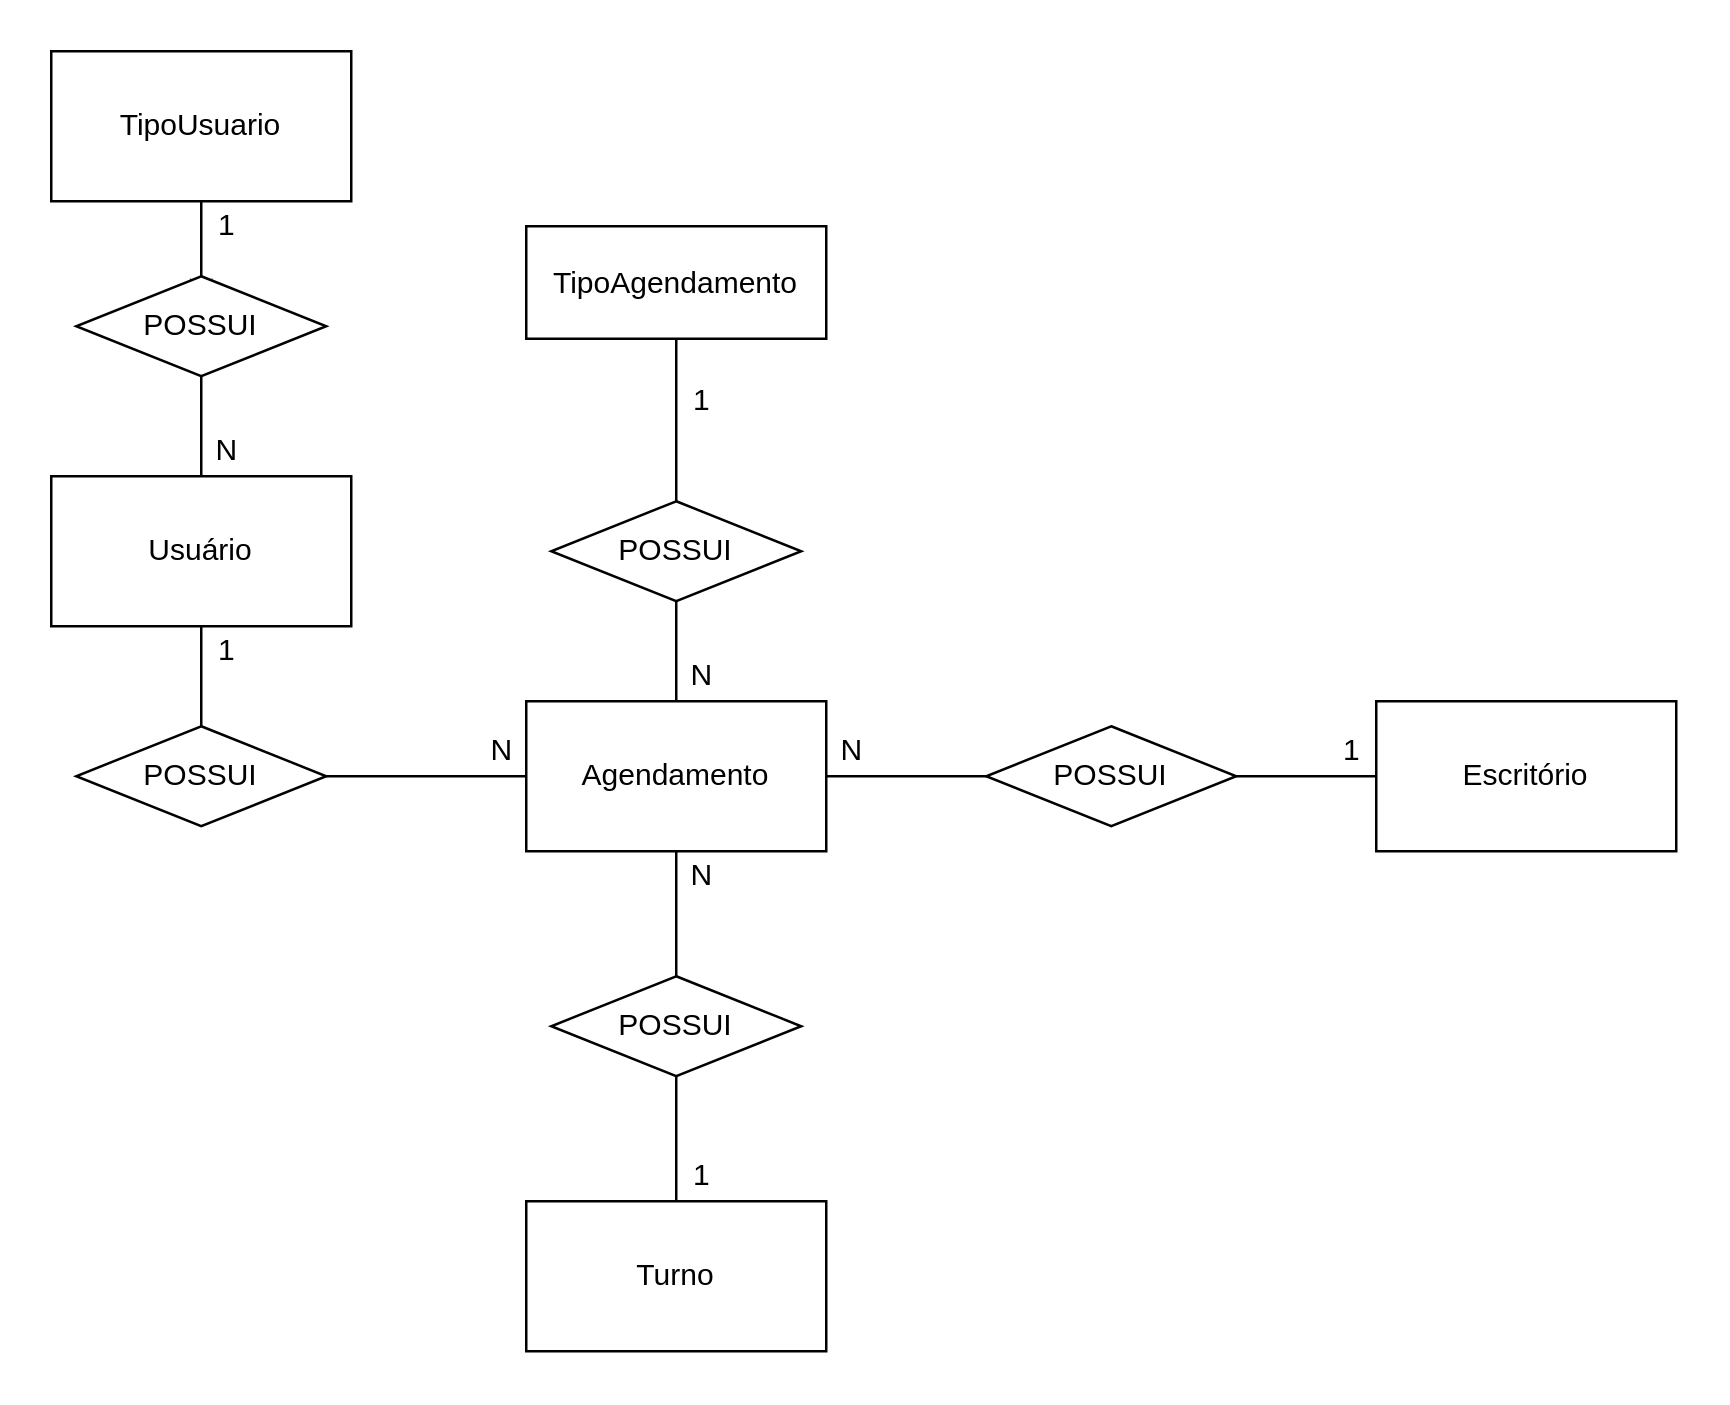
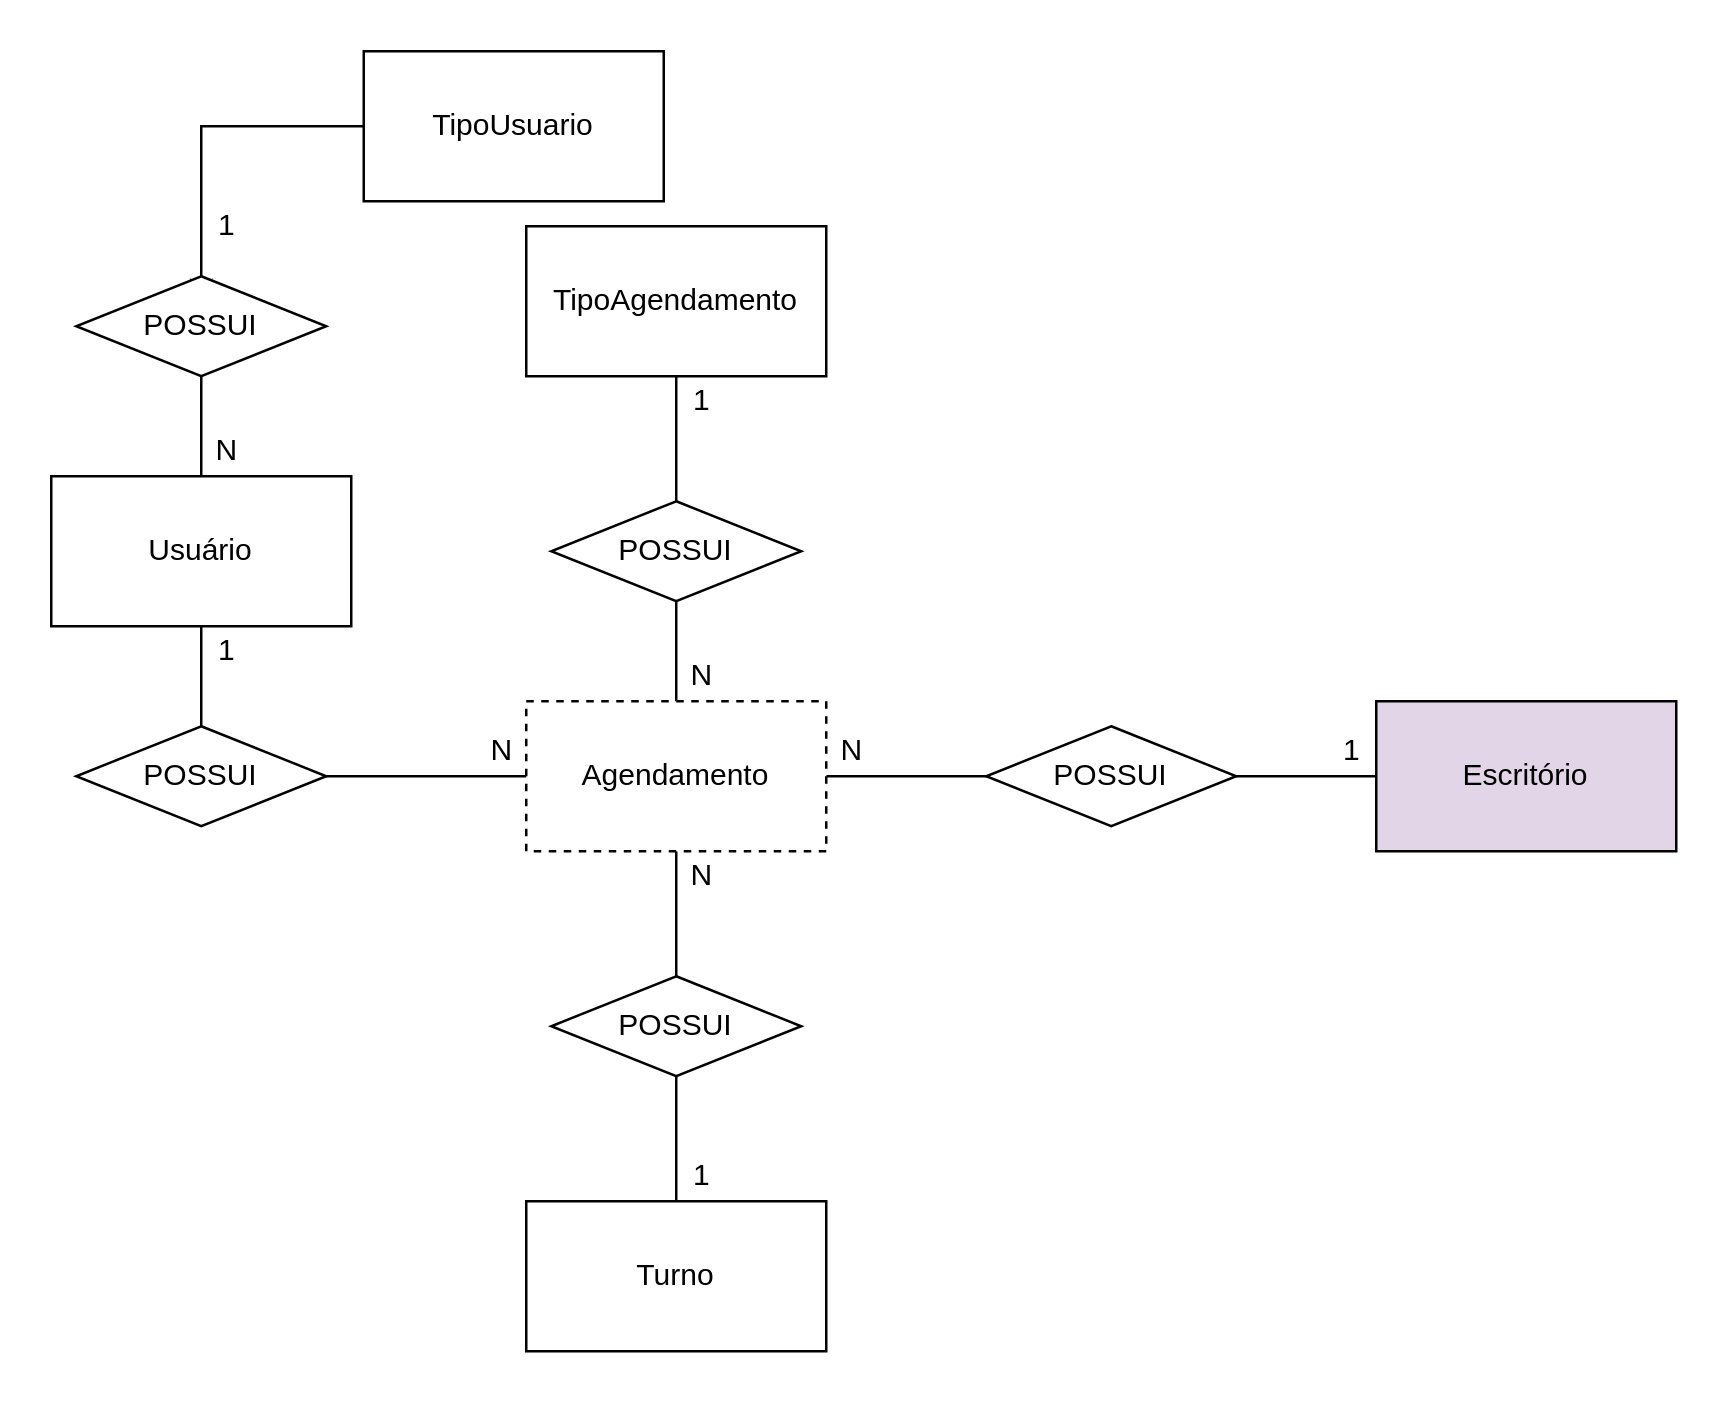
(201, 126) -> (514, 126)
(676, 283) -> (676, 301)
(676, 776) -> (676, 776)
(1526, 776) -> (1526, 776)
